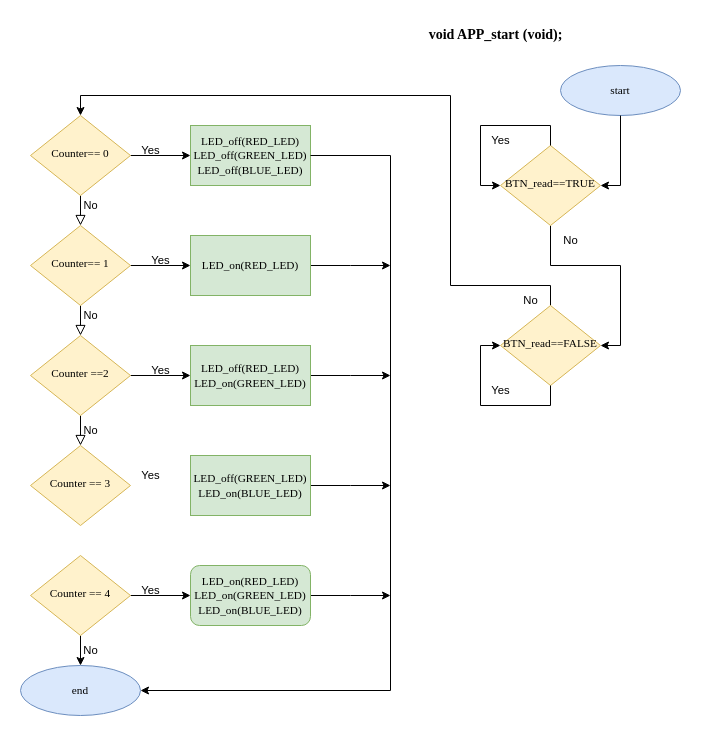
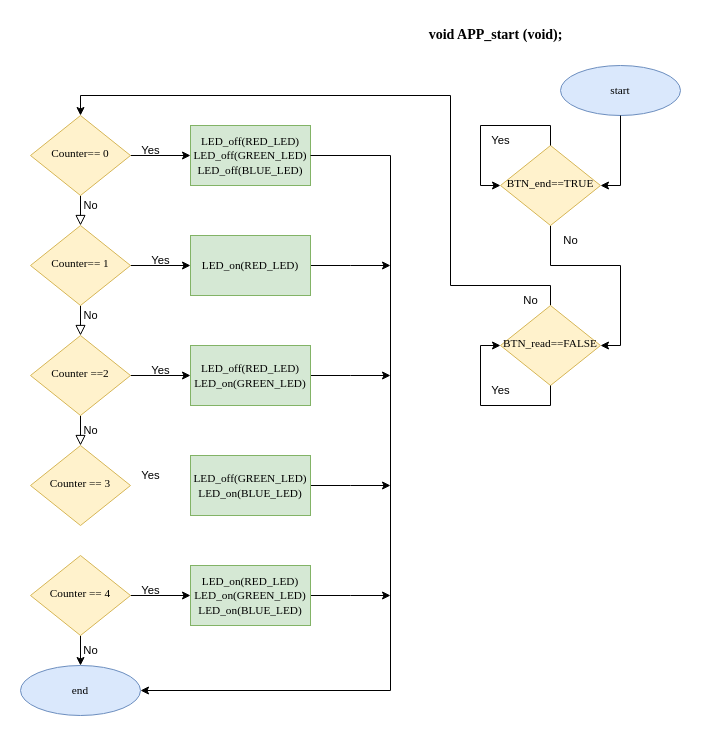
(551, 184) -> (551, 184)
(251, 596) -> (251, 596)
